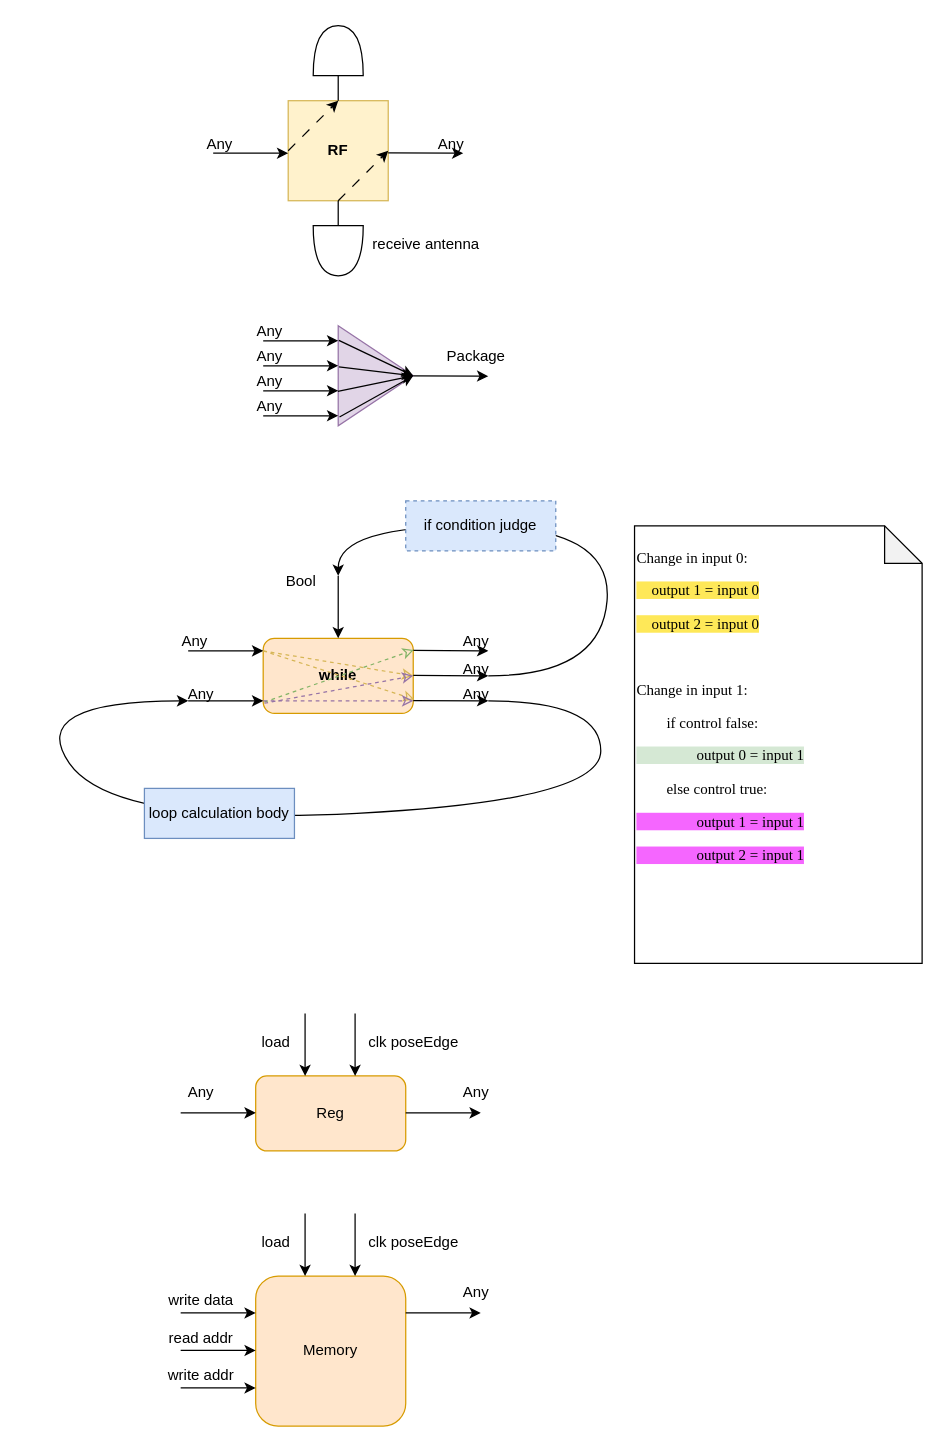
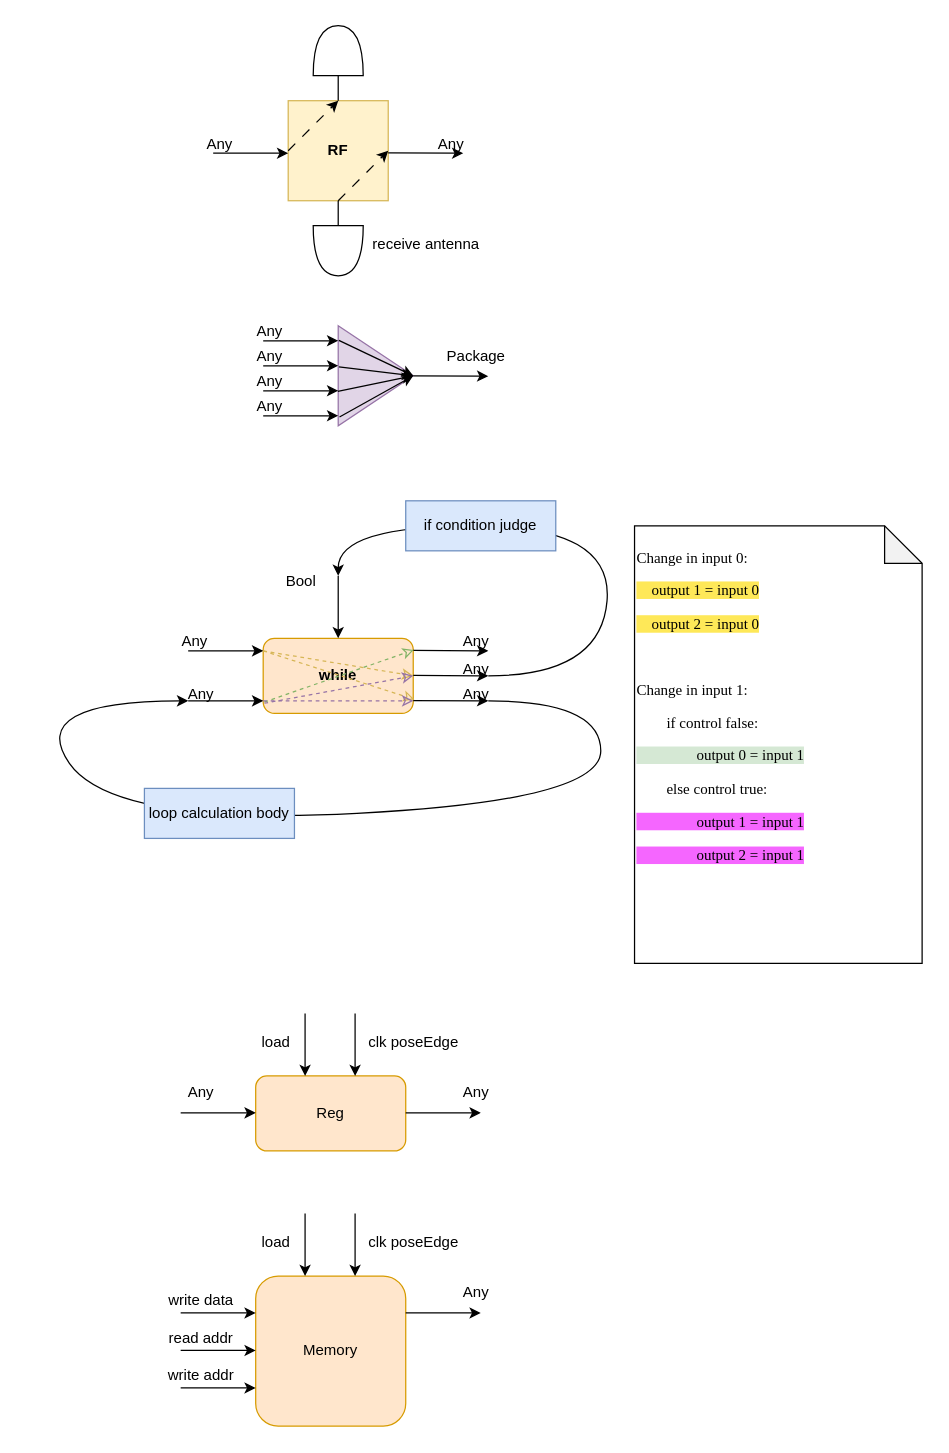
(481, 526) -> (481, 526)
